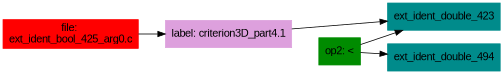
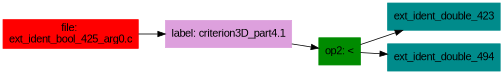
(336, 25) -> (301, 45)
